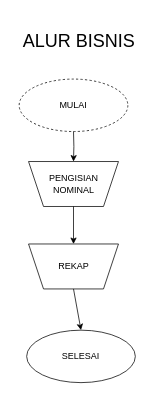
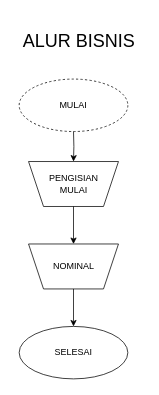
(74, 184) -> (74, 184)
(74, 267) -> (74, 267)
(81, 357) -> (74, 353)
